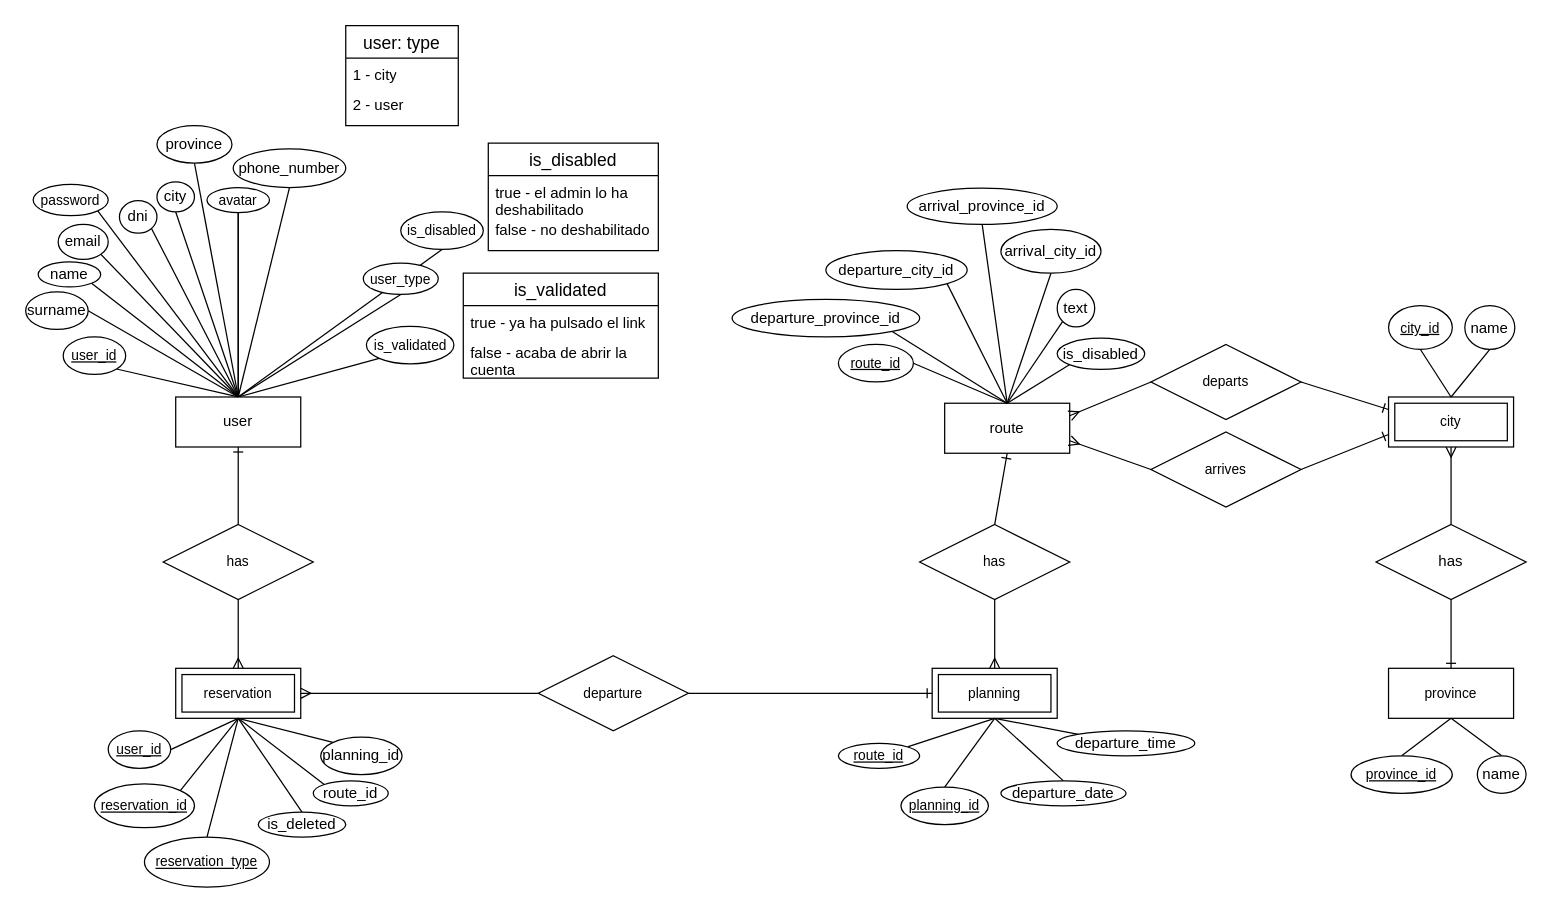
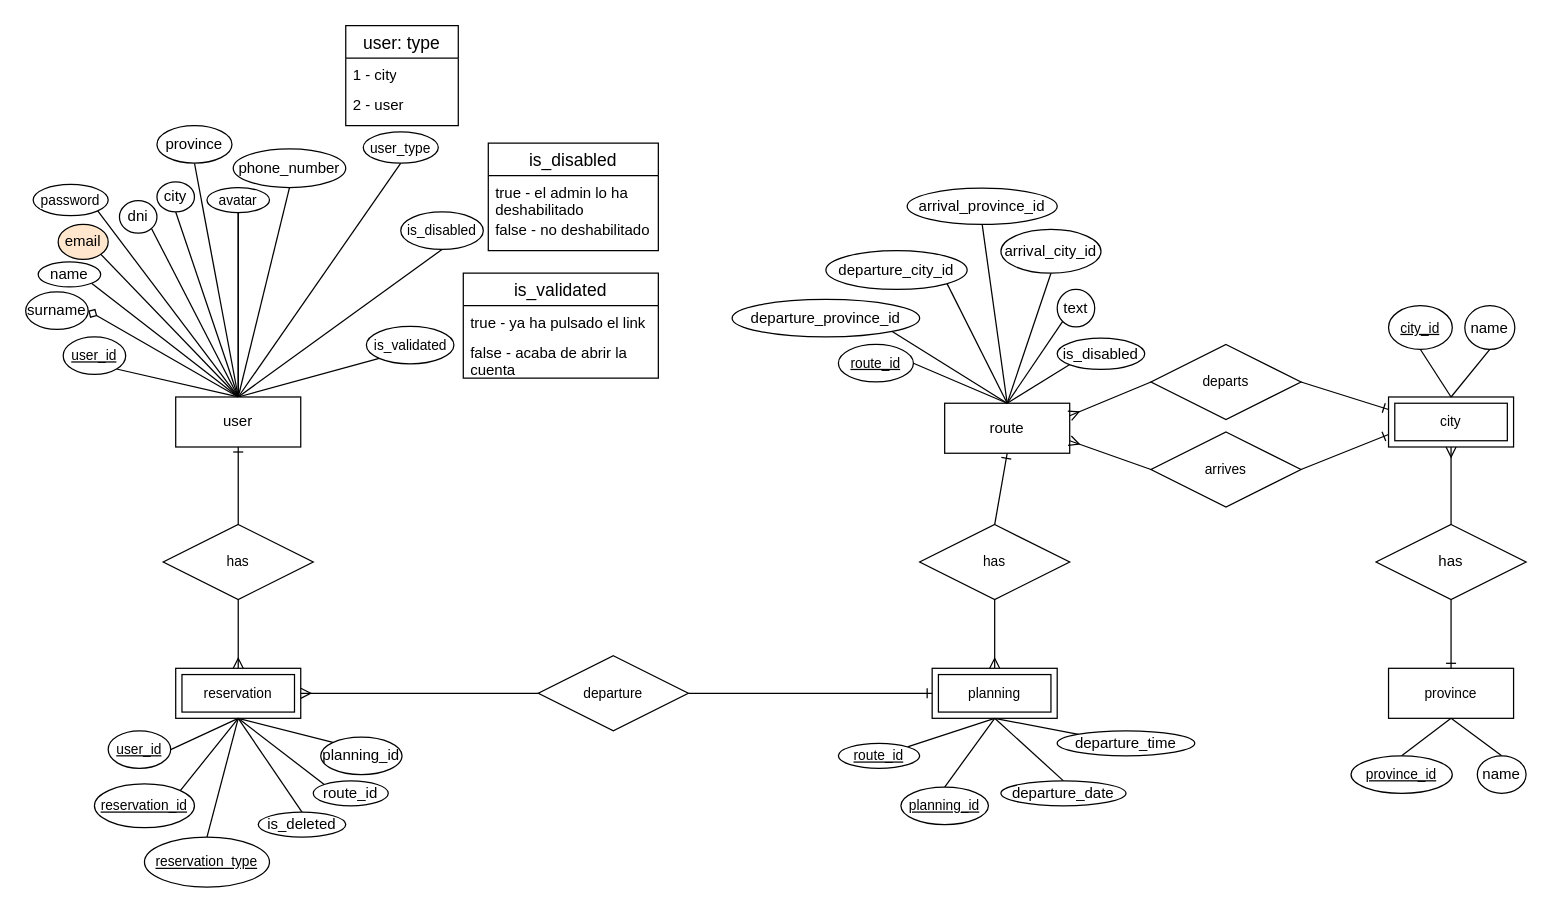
(83, 242) -> (83, 242)
(401, 279) -> (401, 148)
(93, 314) -> (97, 316)
